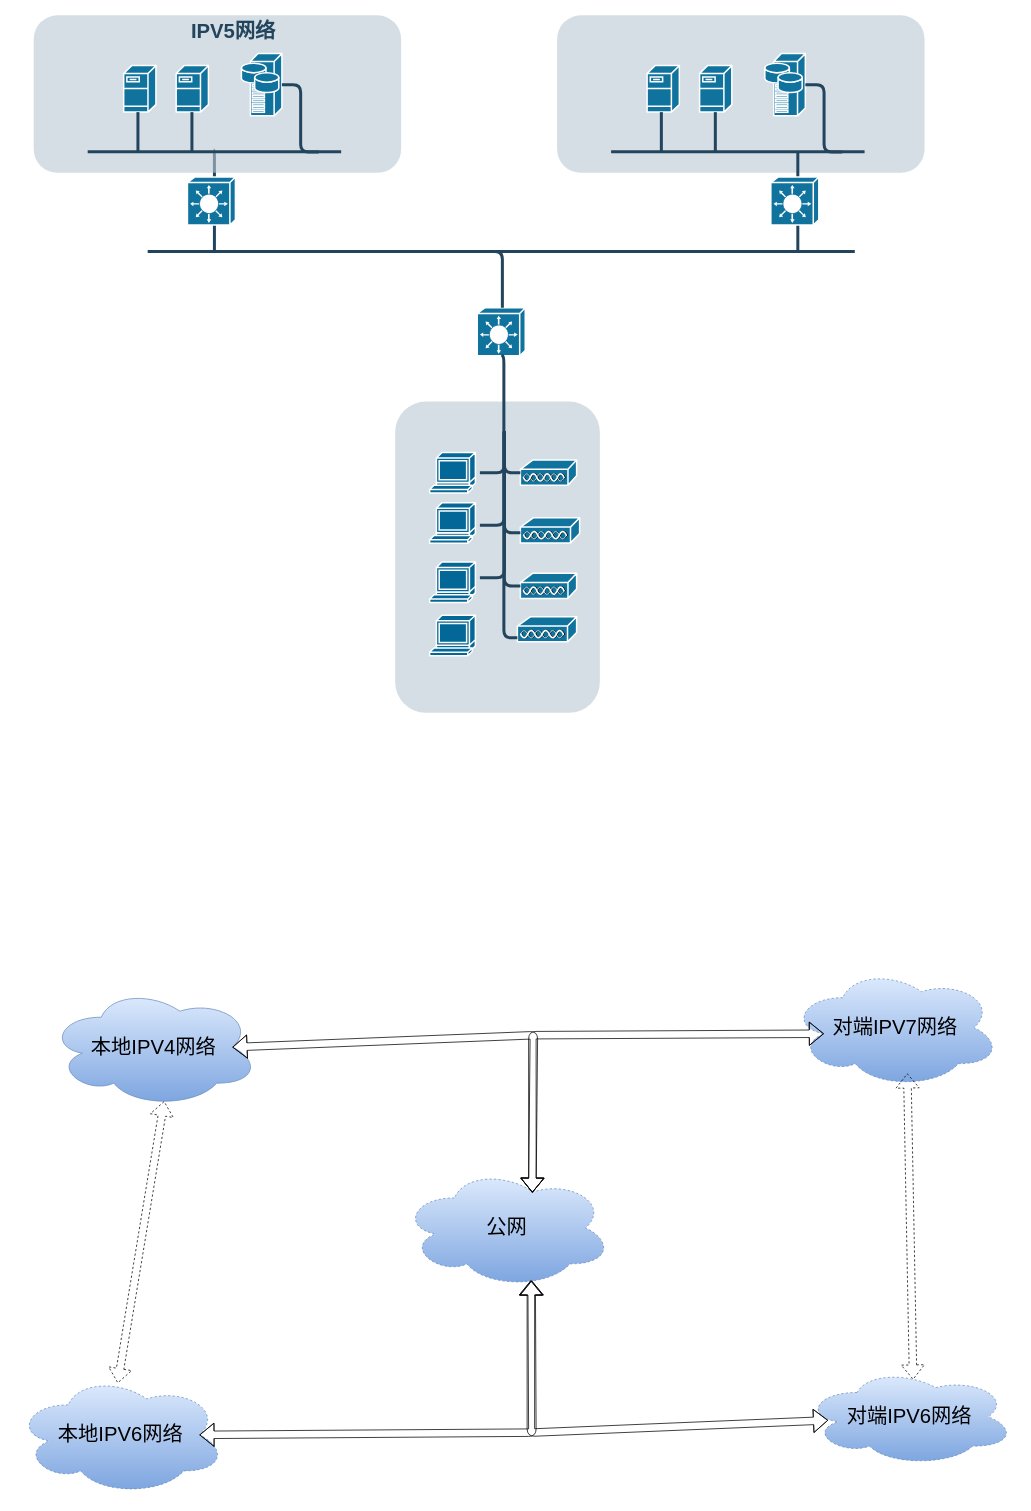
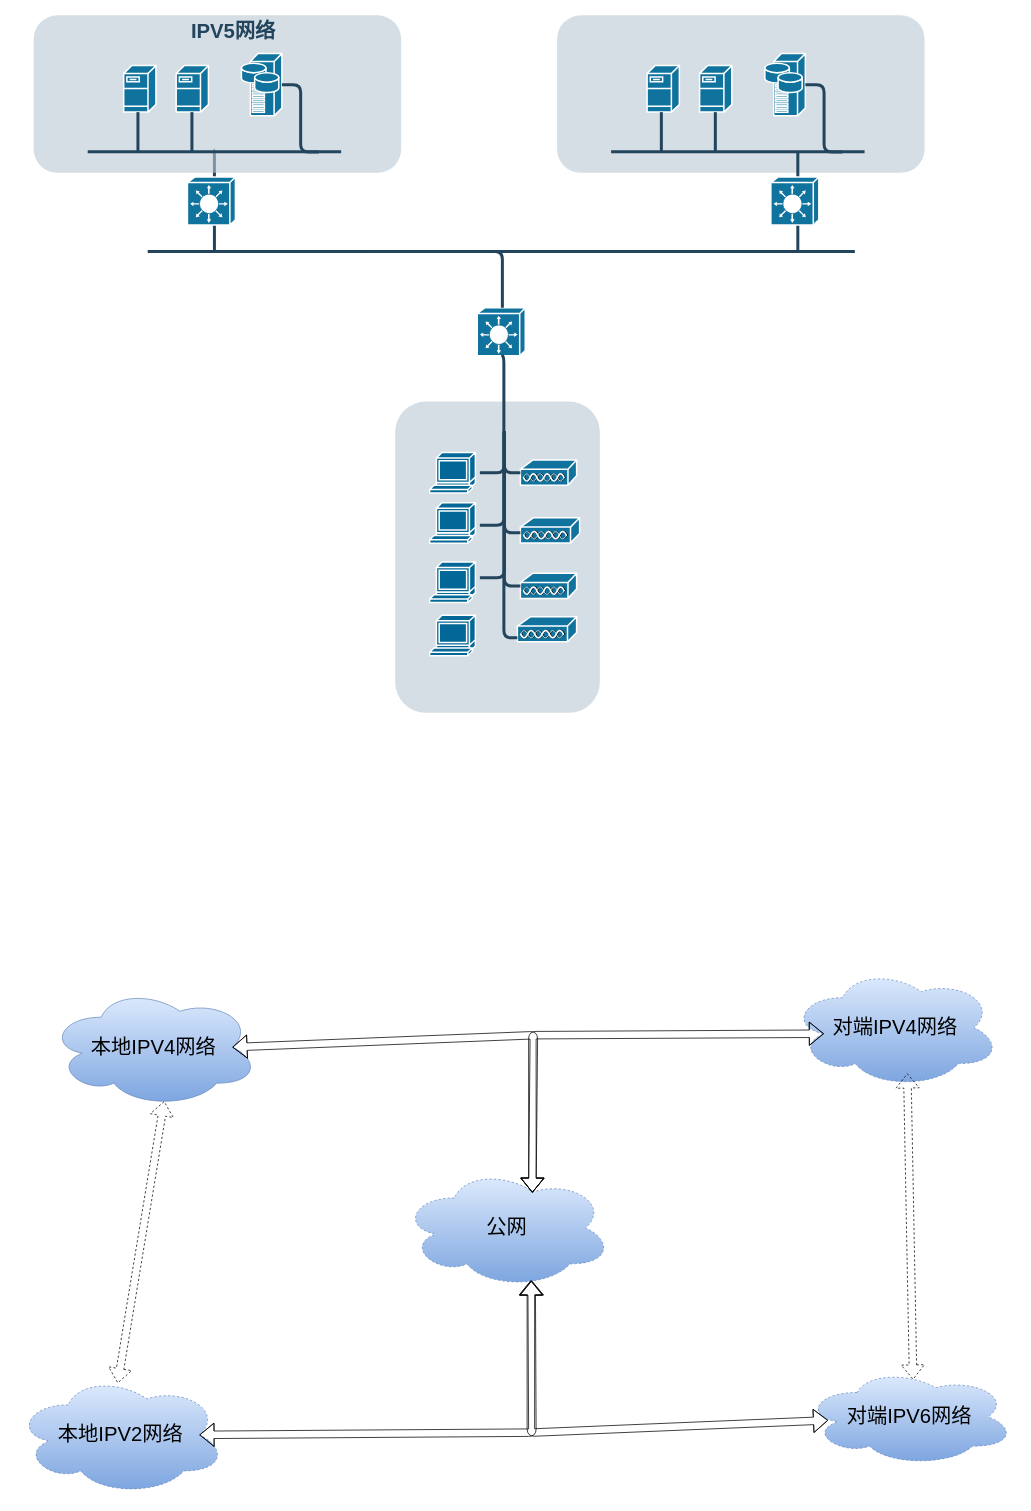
(895, 1028) -> (895, 1028)
(120, 1435) -> (120, 1435)
